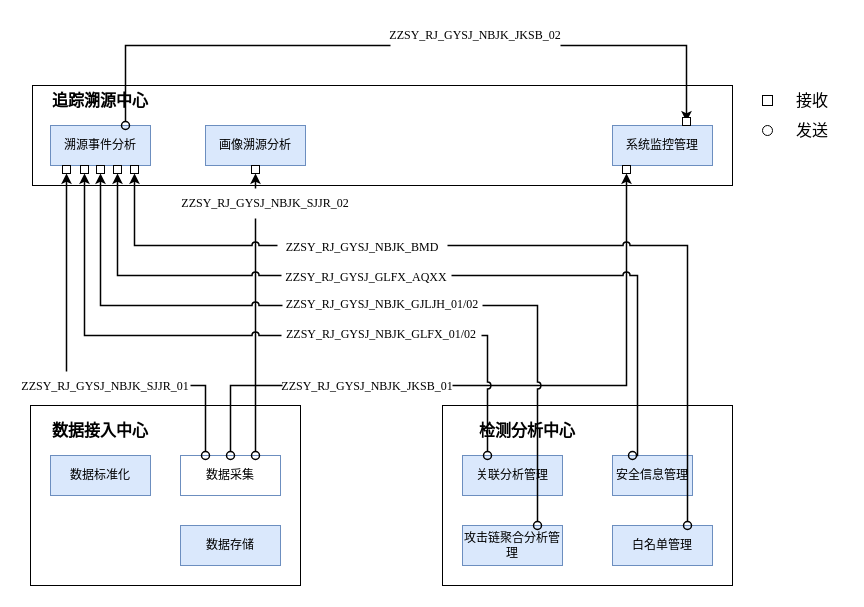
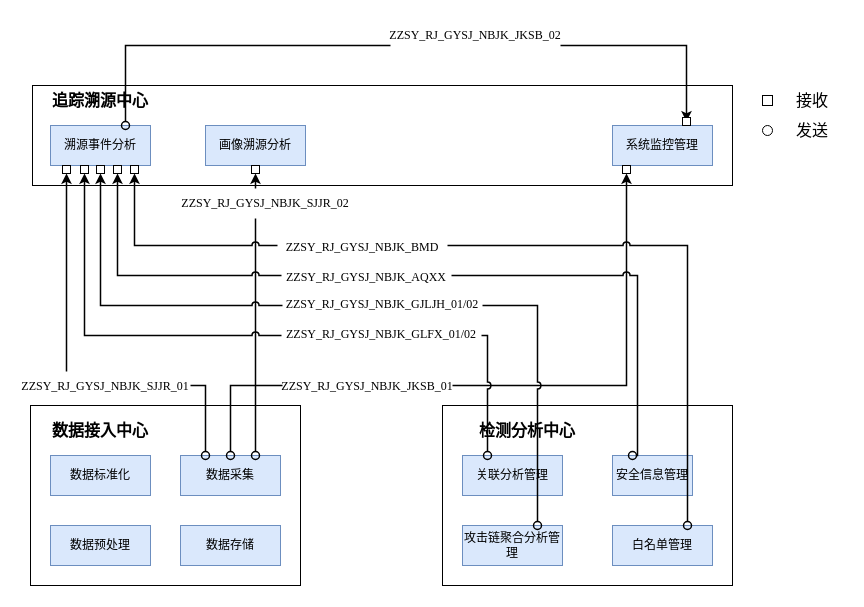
(367, 278) -> (367, 278)
(231, 476) -> (231, 476)
none -> (101, 546)
